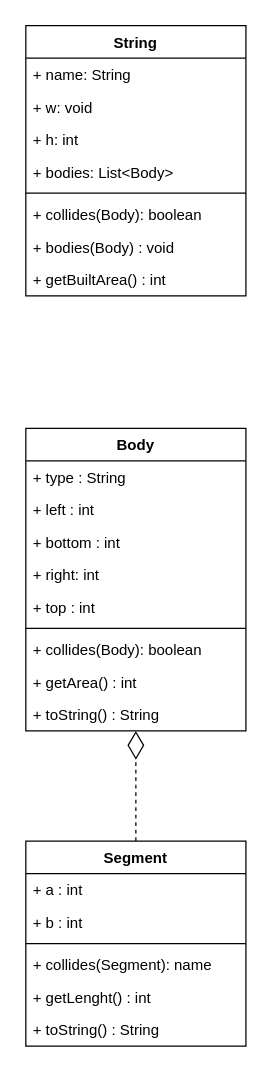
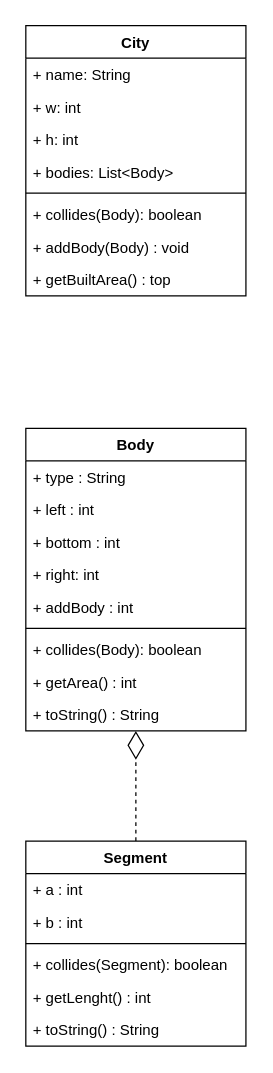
(135, 43) -> (135, 43)
(63, 108) -> (58, 108)
(109, 248) -> (115, 248)
(111, 280) -> (113, 280)
(69, 608) -> (86, 608)
(126, 965) -> (136, 965)
